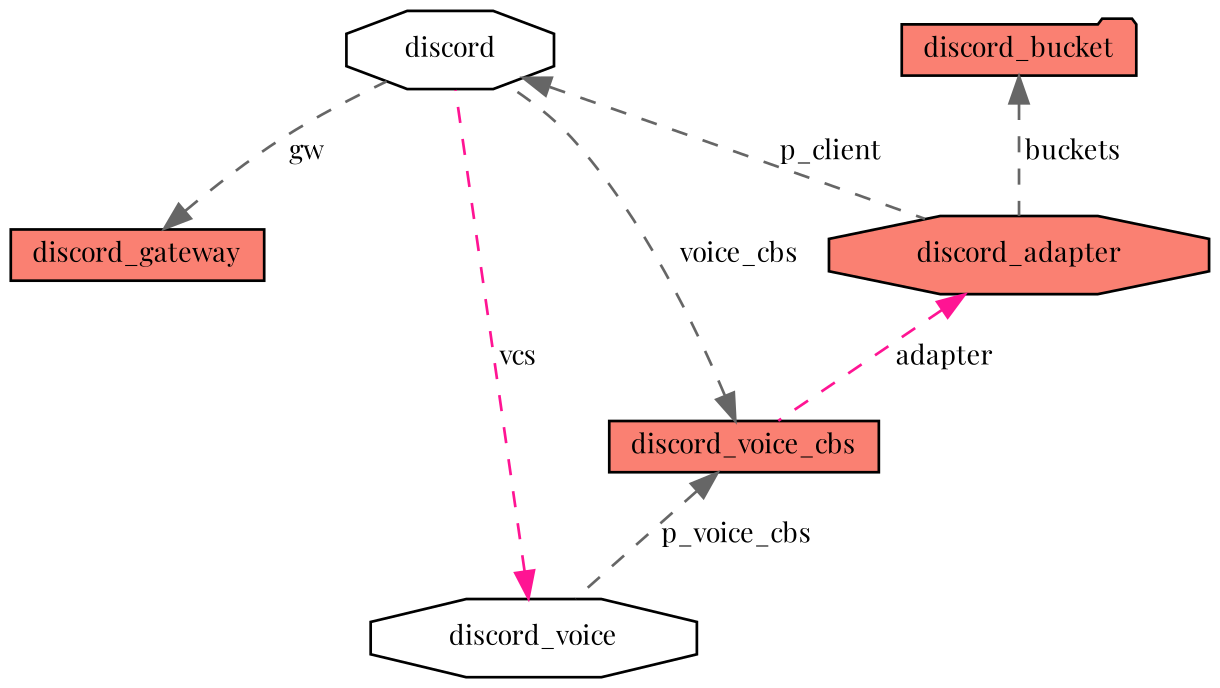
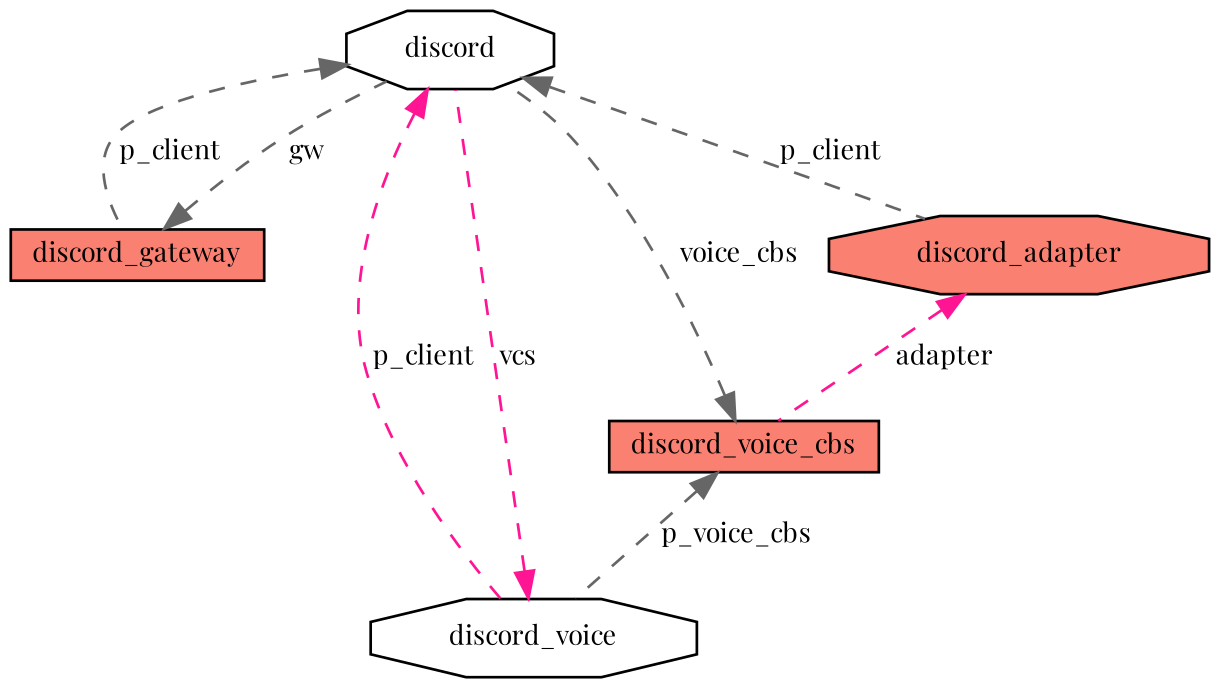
(1019, 50) -> none
none -> (166, 106)
none -> (366, 370)
